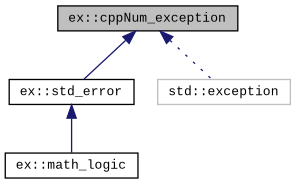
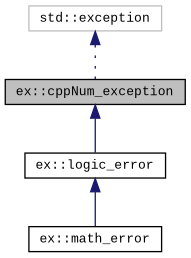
(191, 60) -> (95, 62)
(72, 92) -> (95, 166)
(72, 166) -> (95, 239)
